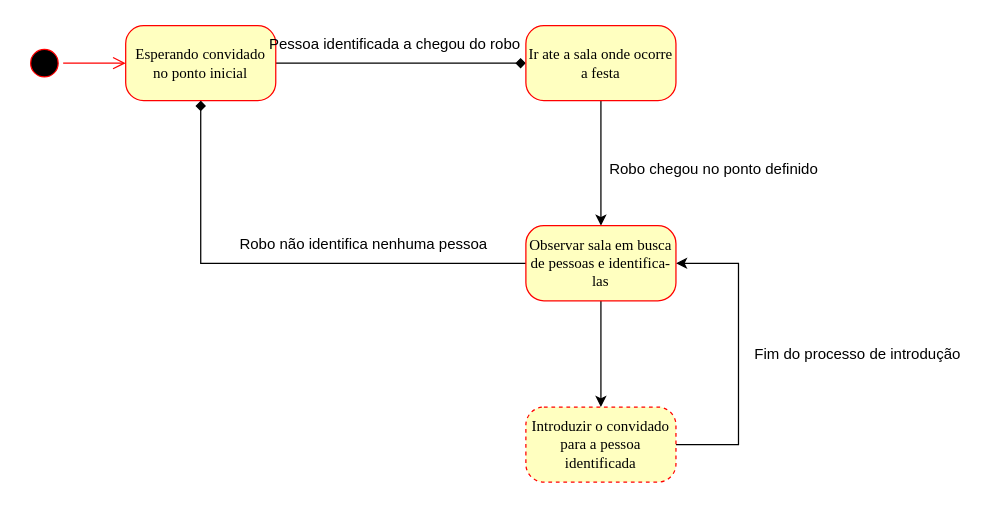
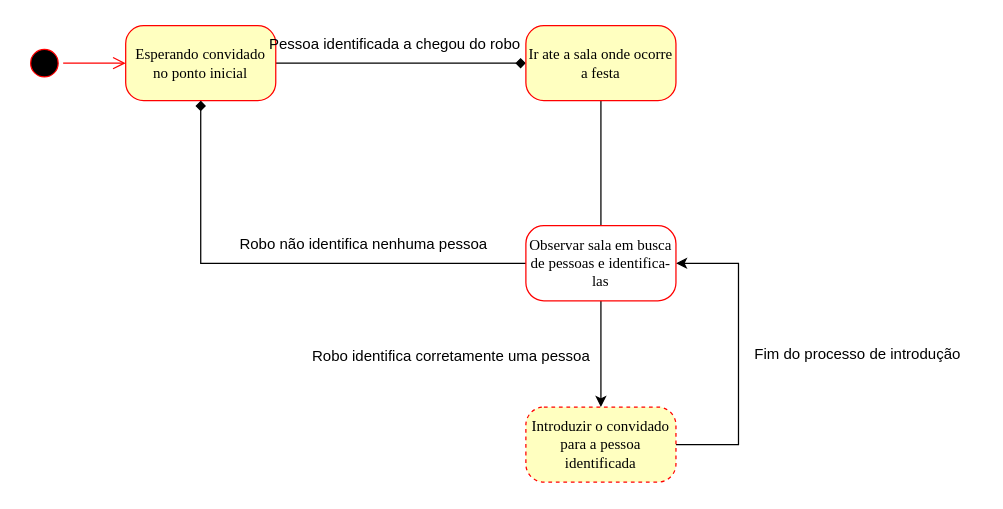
(713, 169) -> none
(601, 216) -> (601, 219)
(601, 263) -> (601, 263)
none -> (451, 357)
